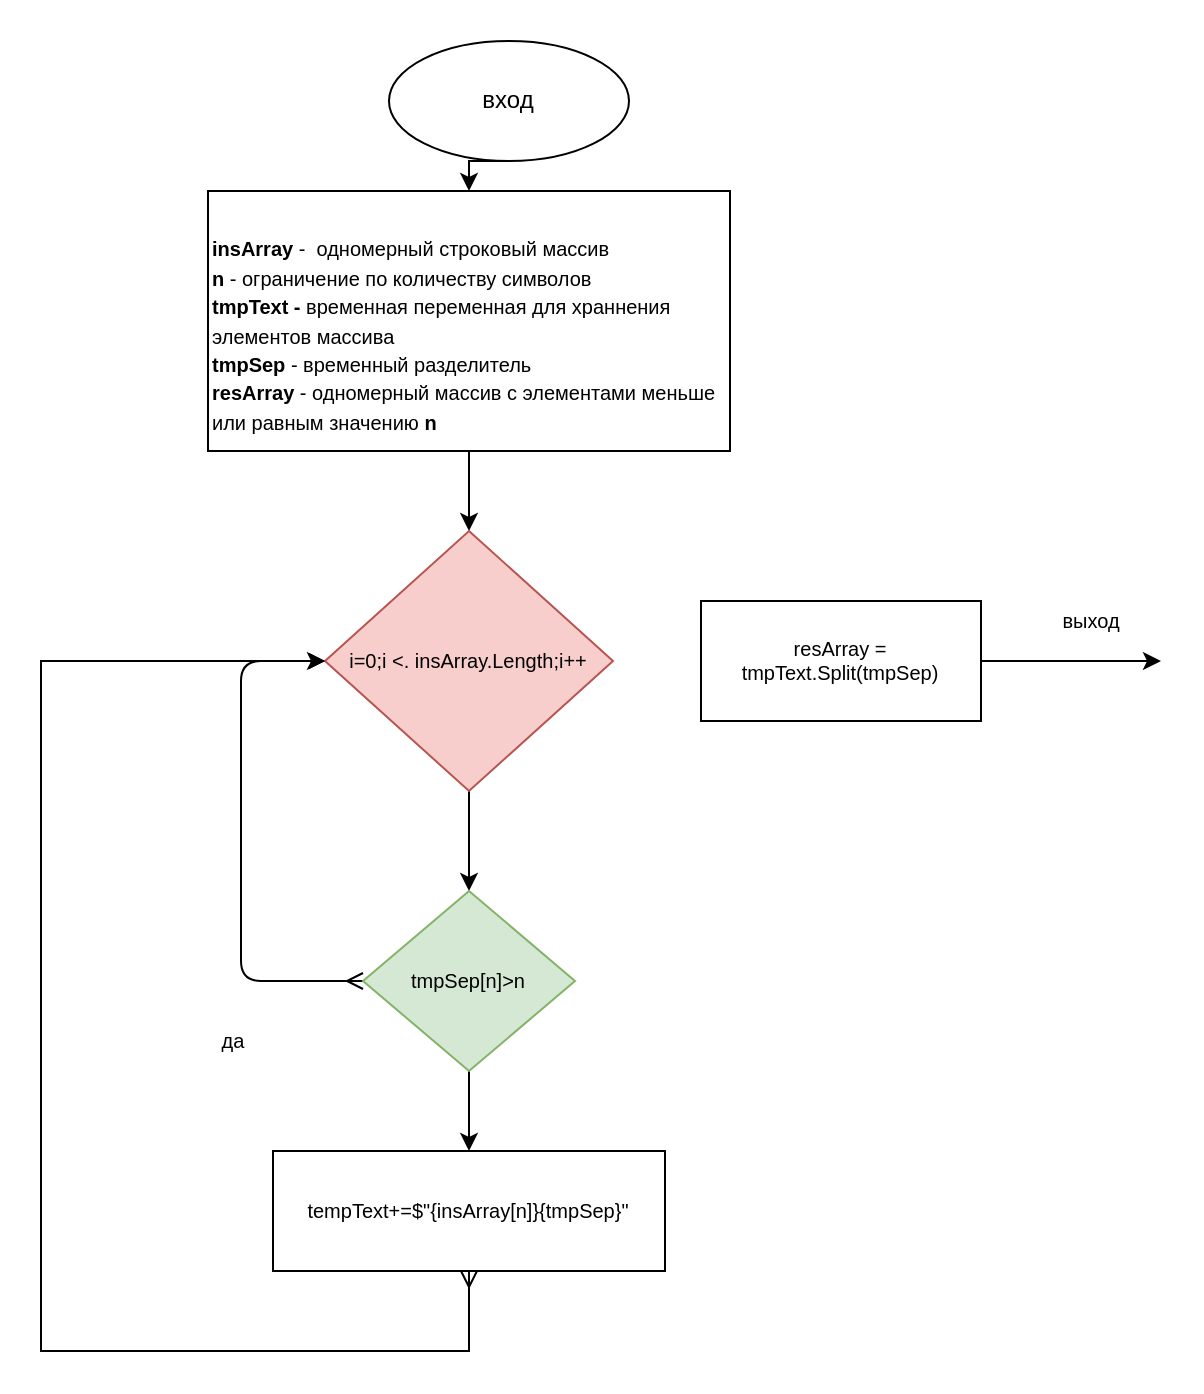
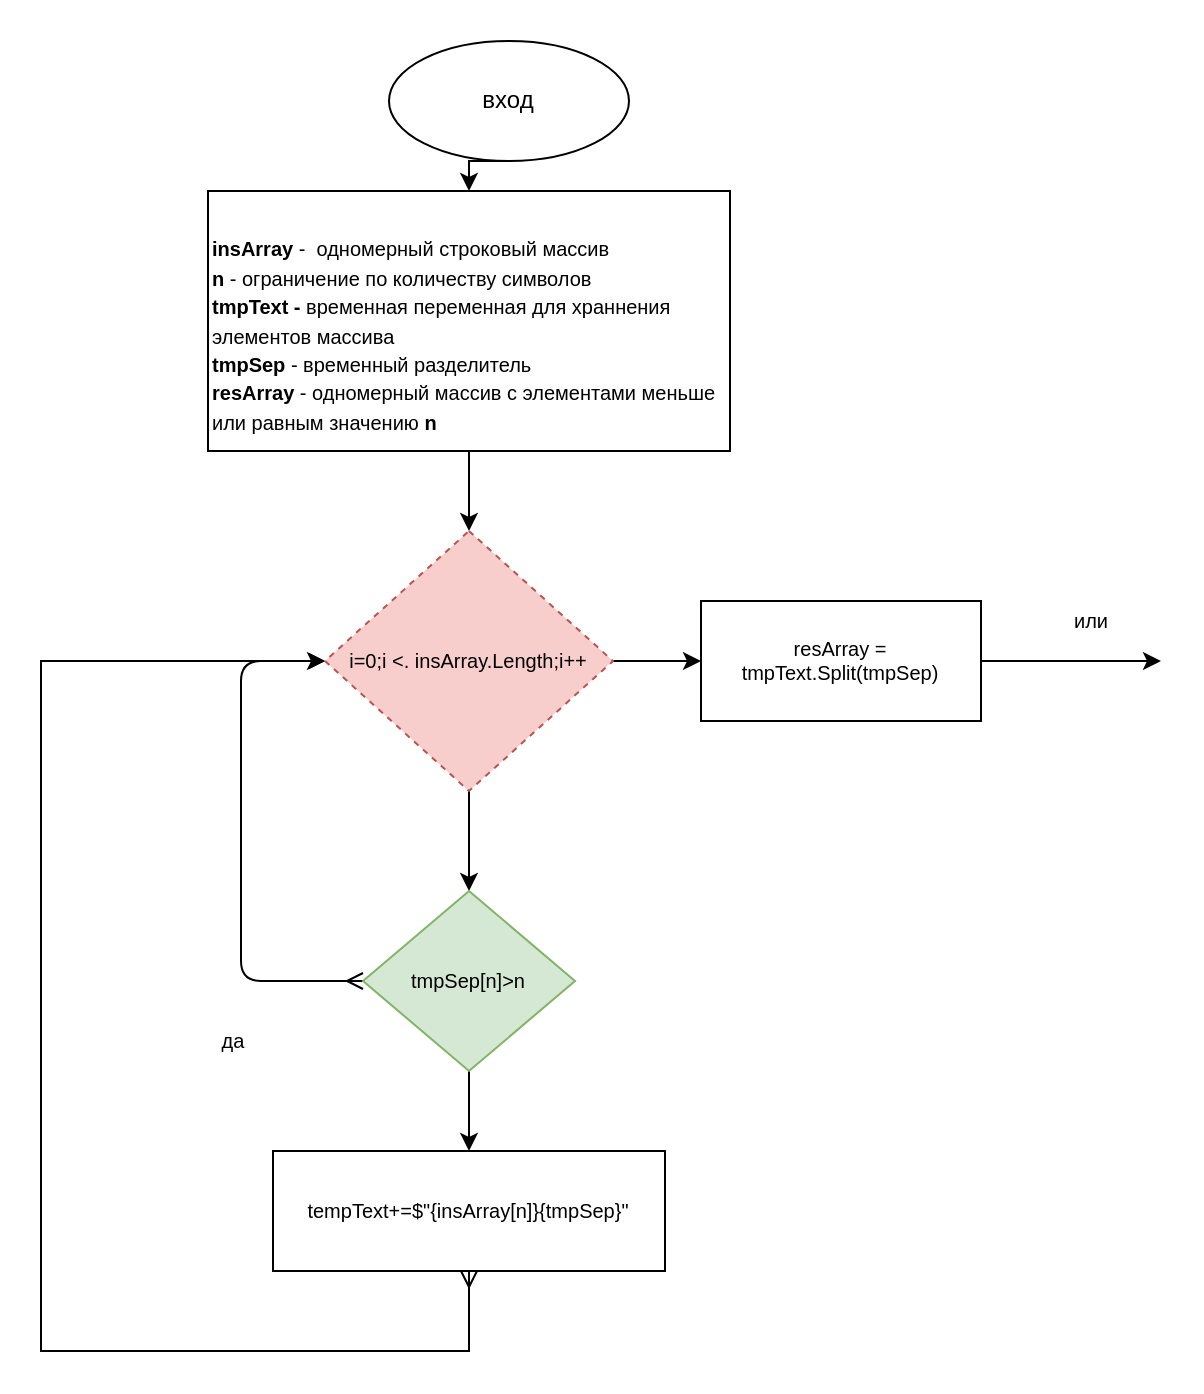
(1092, 621) -> (1092, 621)
(469, 661) -> (469, 661)
none -> (650, 661)
